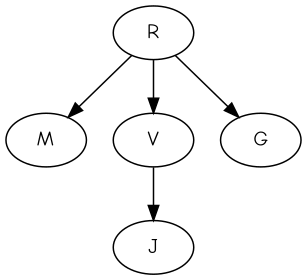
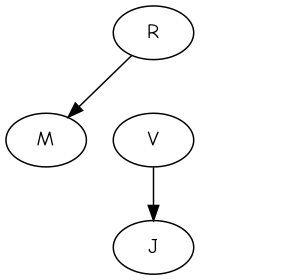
(153, 79) -> none
(261, 140) -> none
